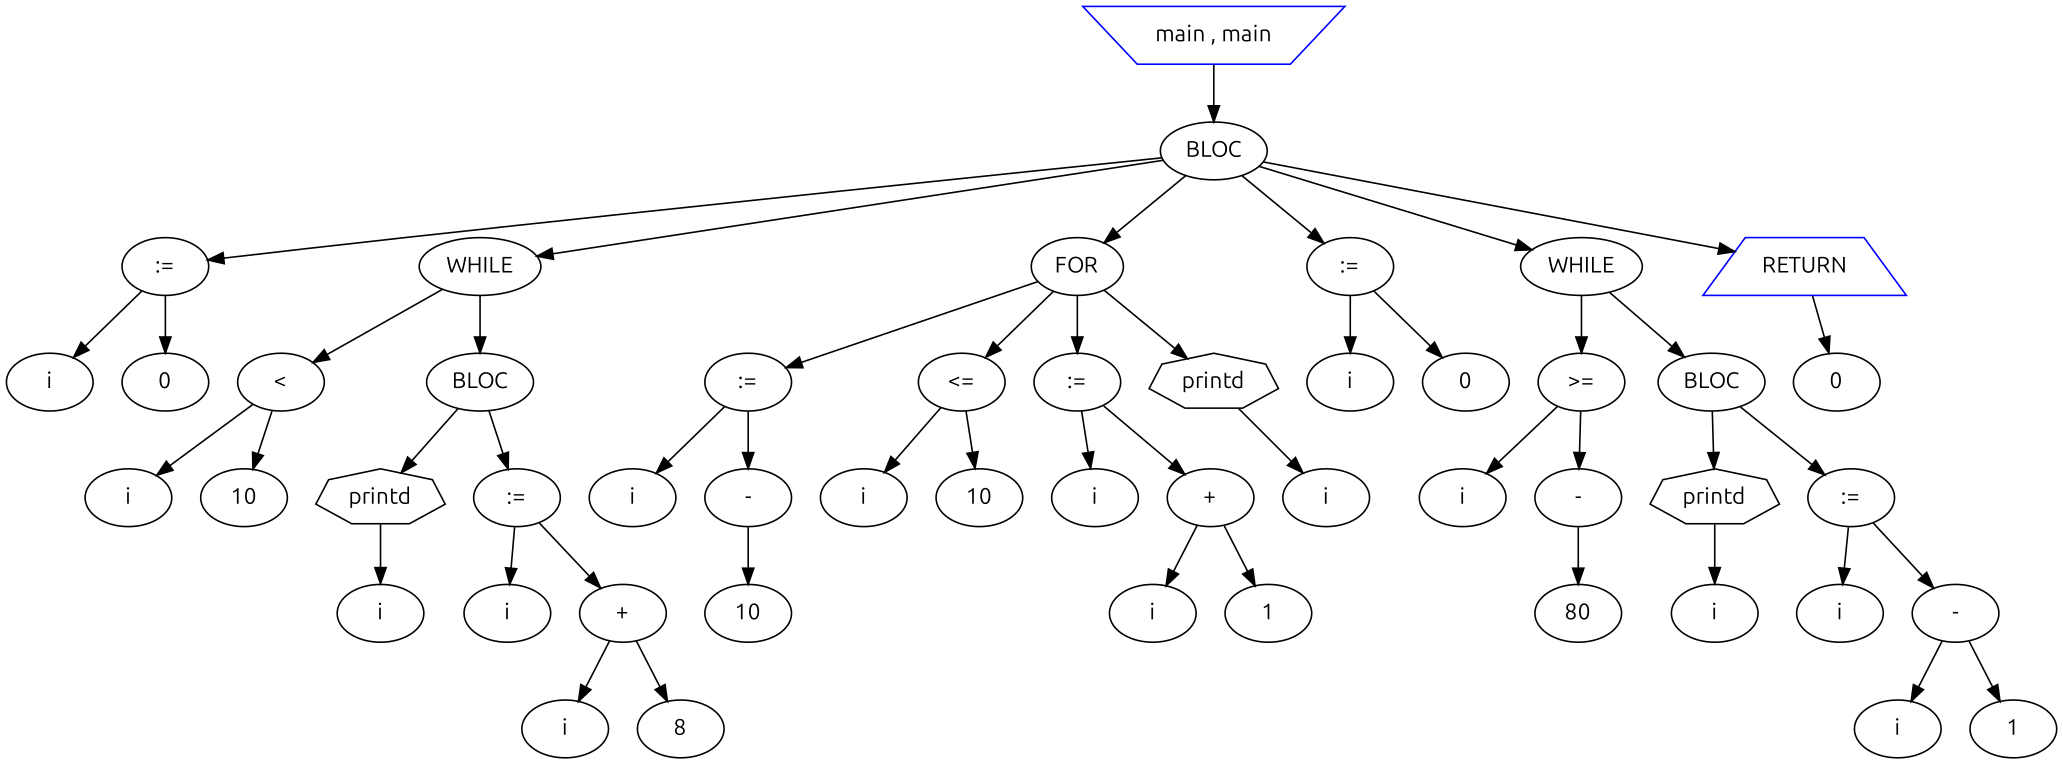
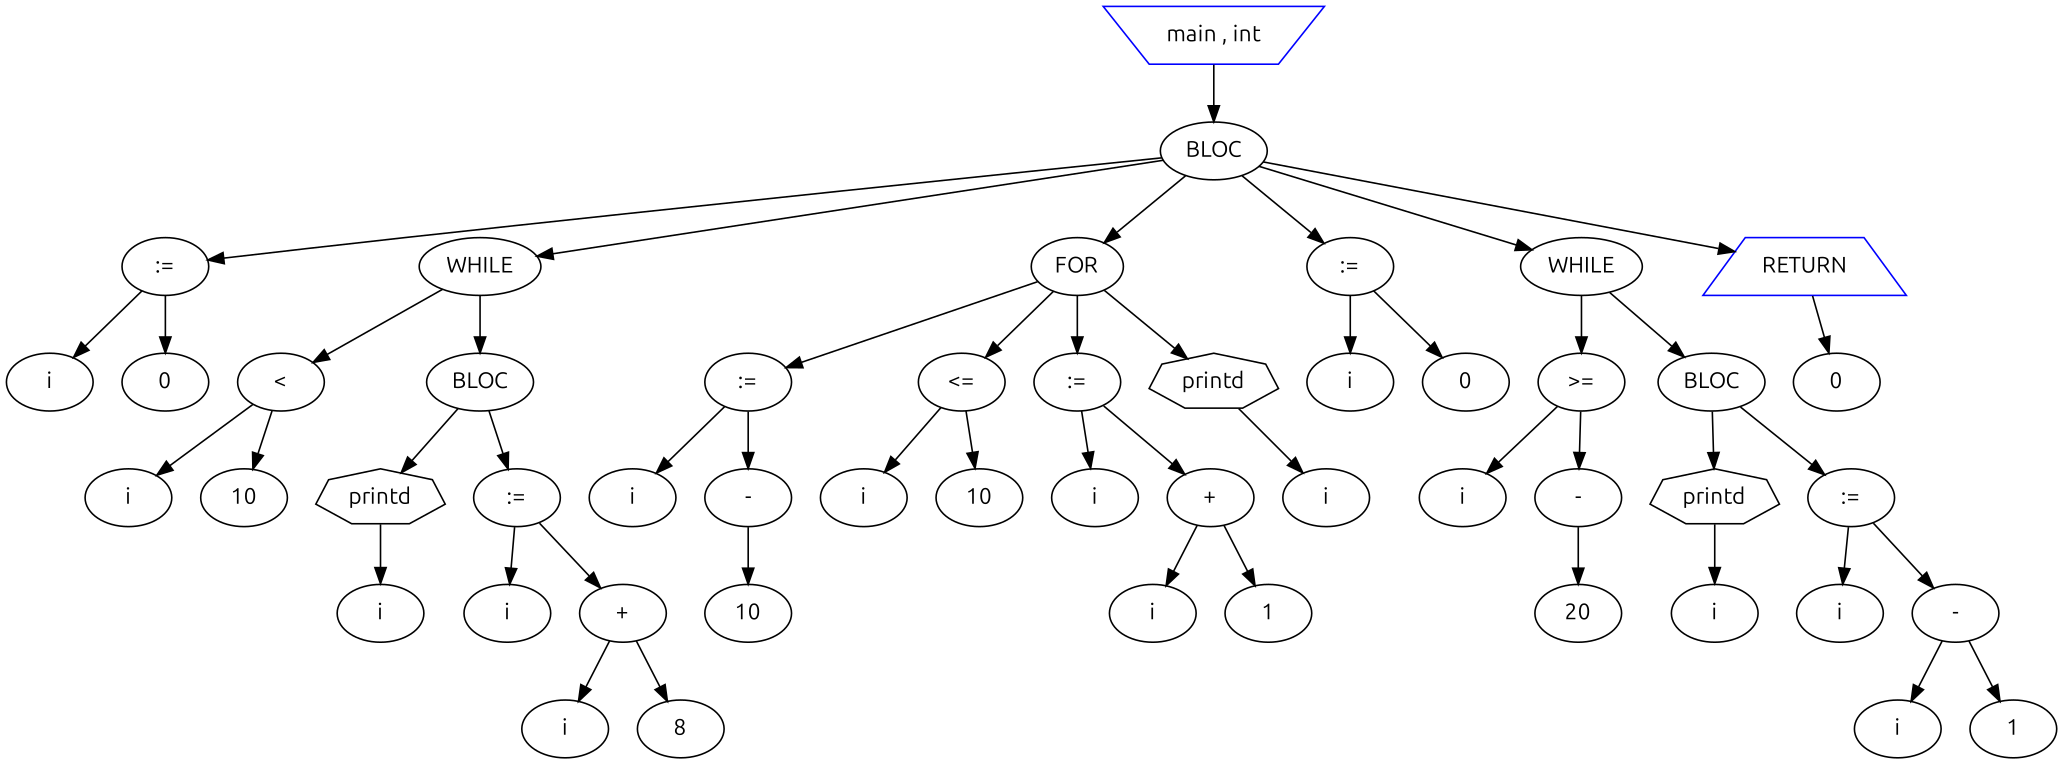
(1214, 35) -> (1214, 35)
(1578, 613) -> (1578, 613)
